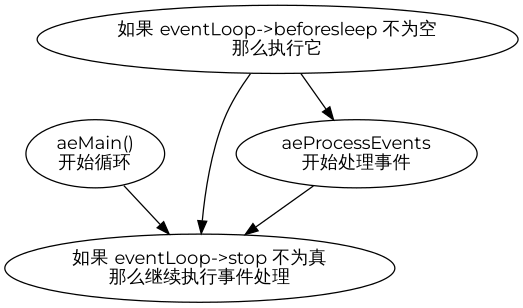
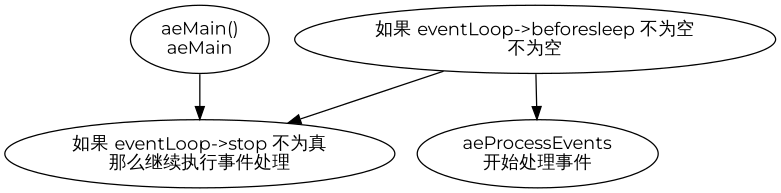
(278, 39) -> (535, 39)
(95, 154) -> (200, 39)
(285, 206) -> none
